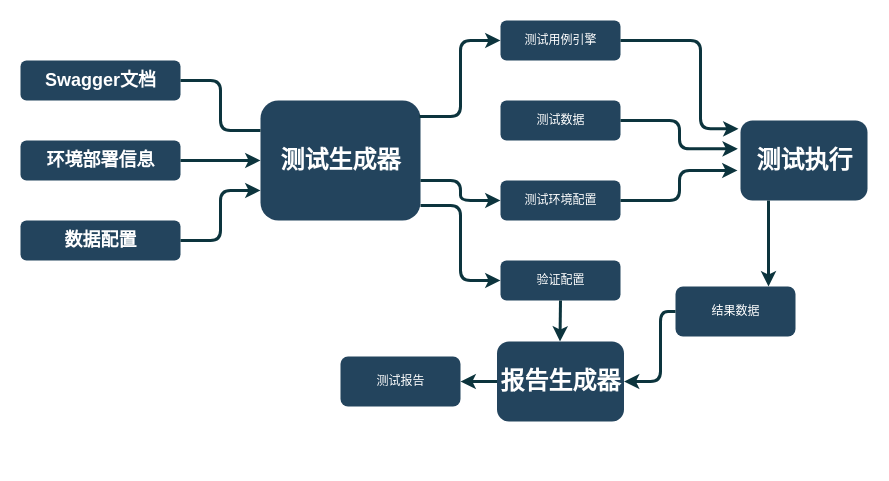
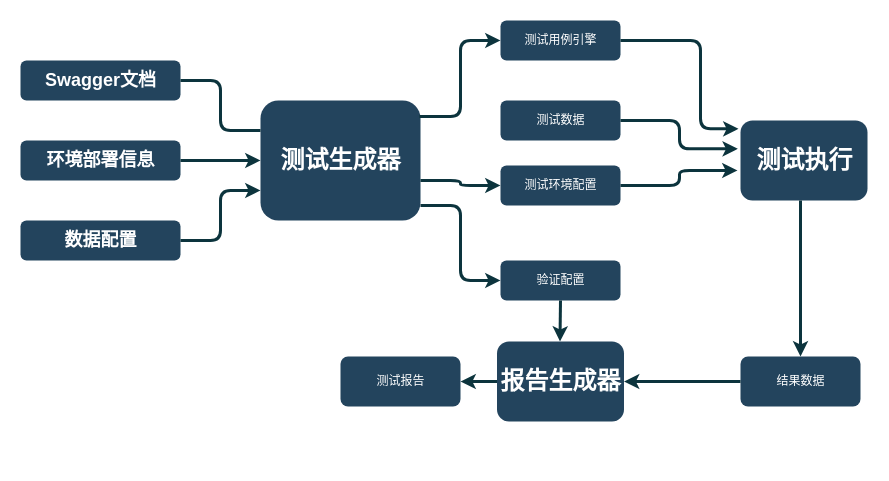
(561, 201) -> (561, 186)
(736, 312) -> (801, 382)
